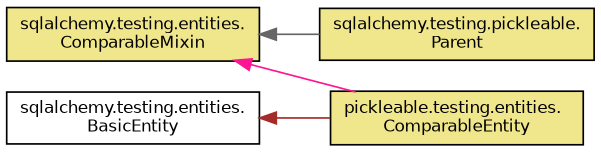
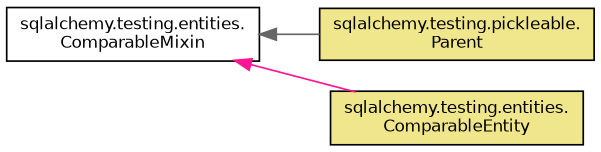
(133, 34) -> (133, 34)
(133, 118) -> none
(457, 118) -> (457, 118)
